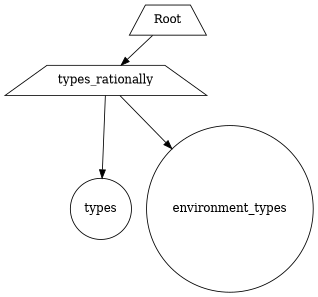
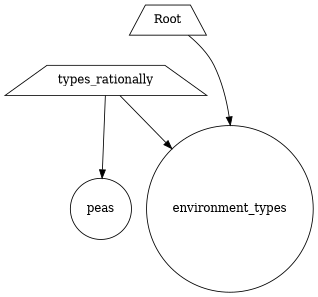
(140, 47) -> (217, 72)
(101, 209) -> (101, 209)
